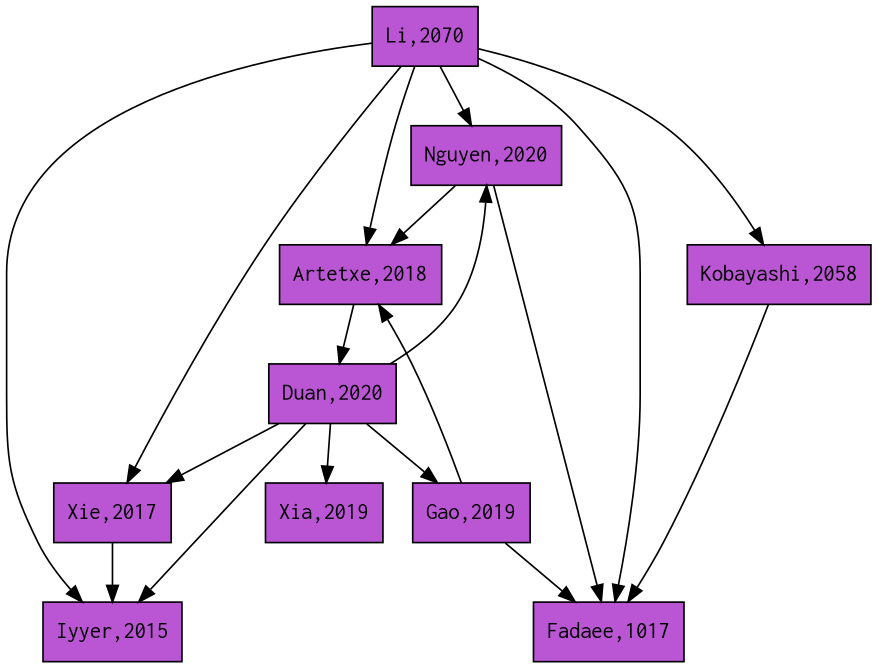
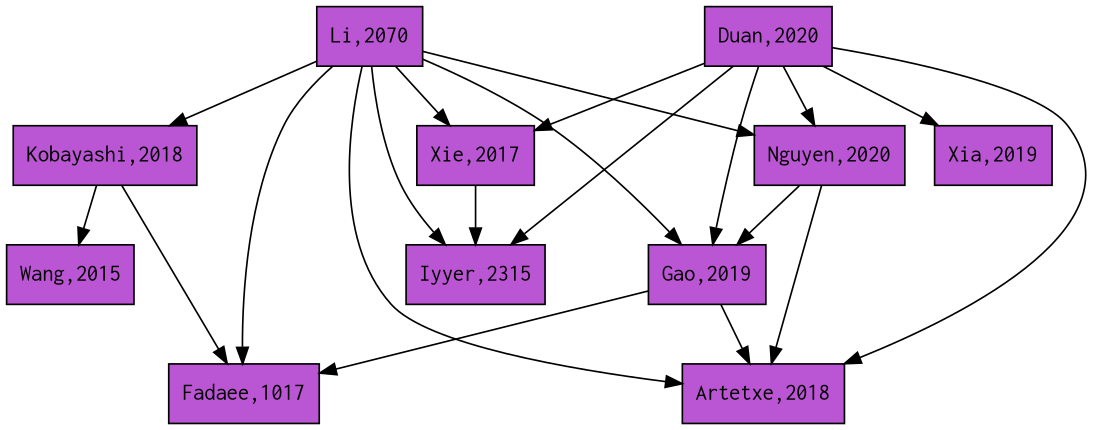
none -> (562, 136)
none -> (70, 275)
(779, 275) -> (105, 155)
(348, 326) -> (1084, 174)
(545, 385) -> (774, 209)
(112, 632) -> (476, 275)
